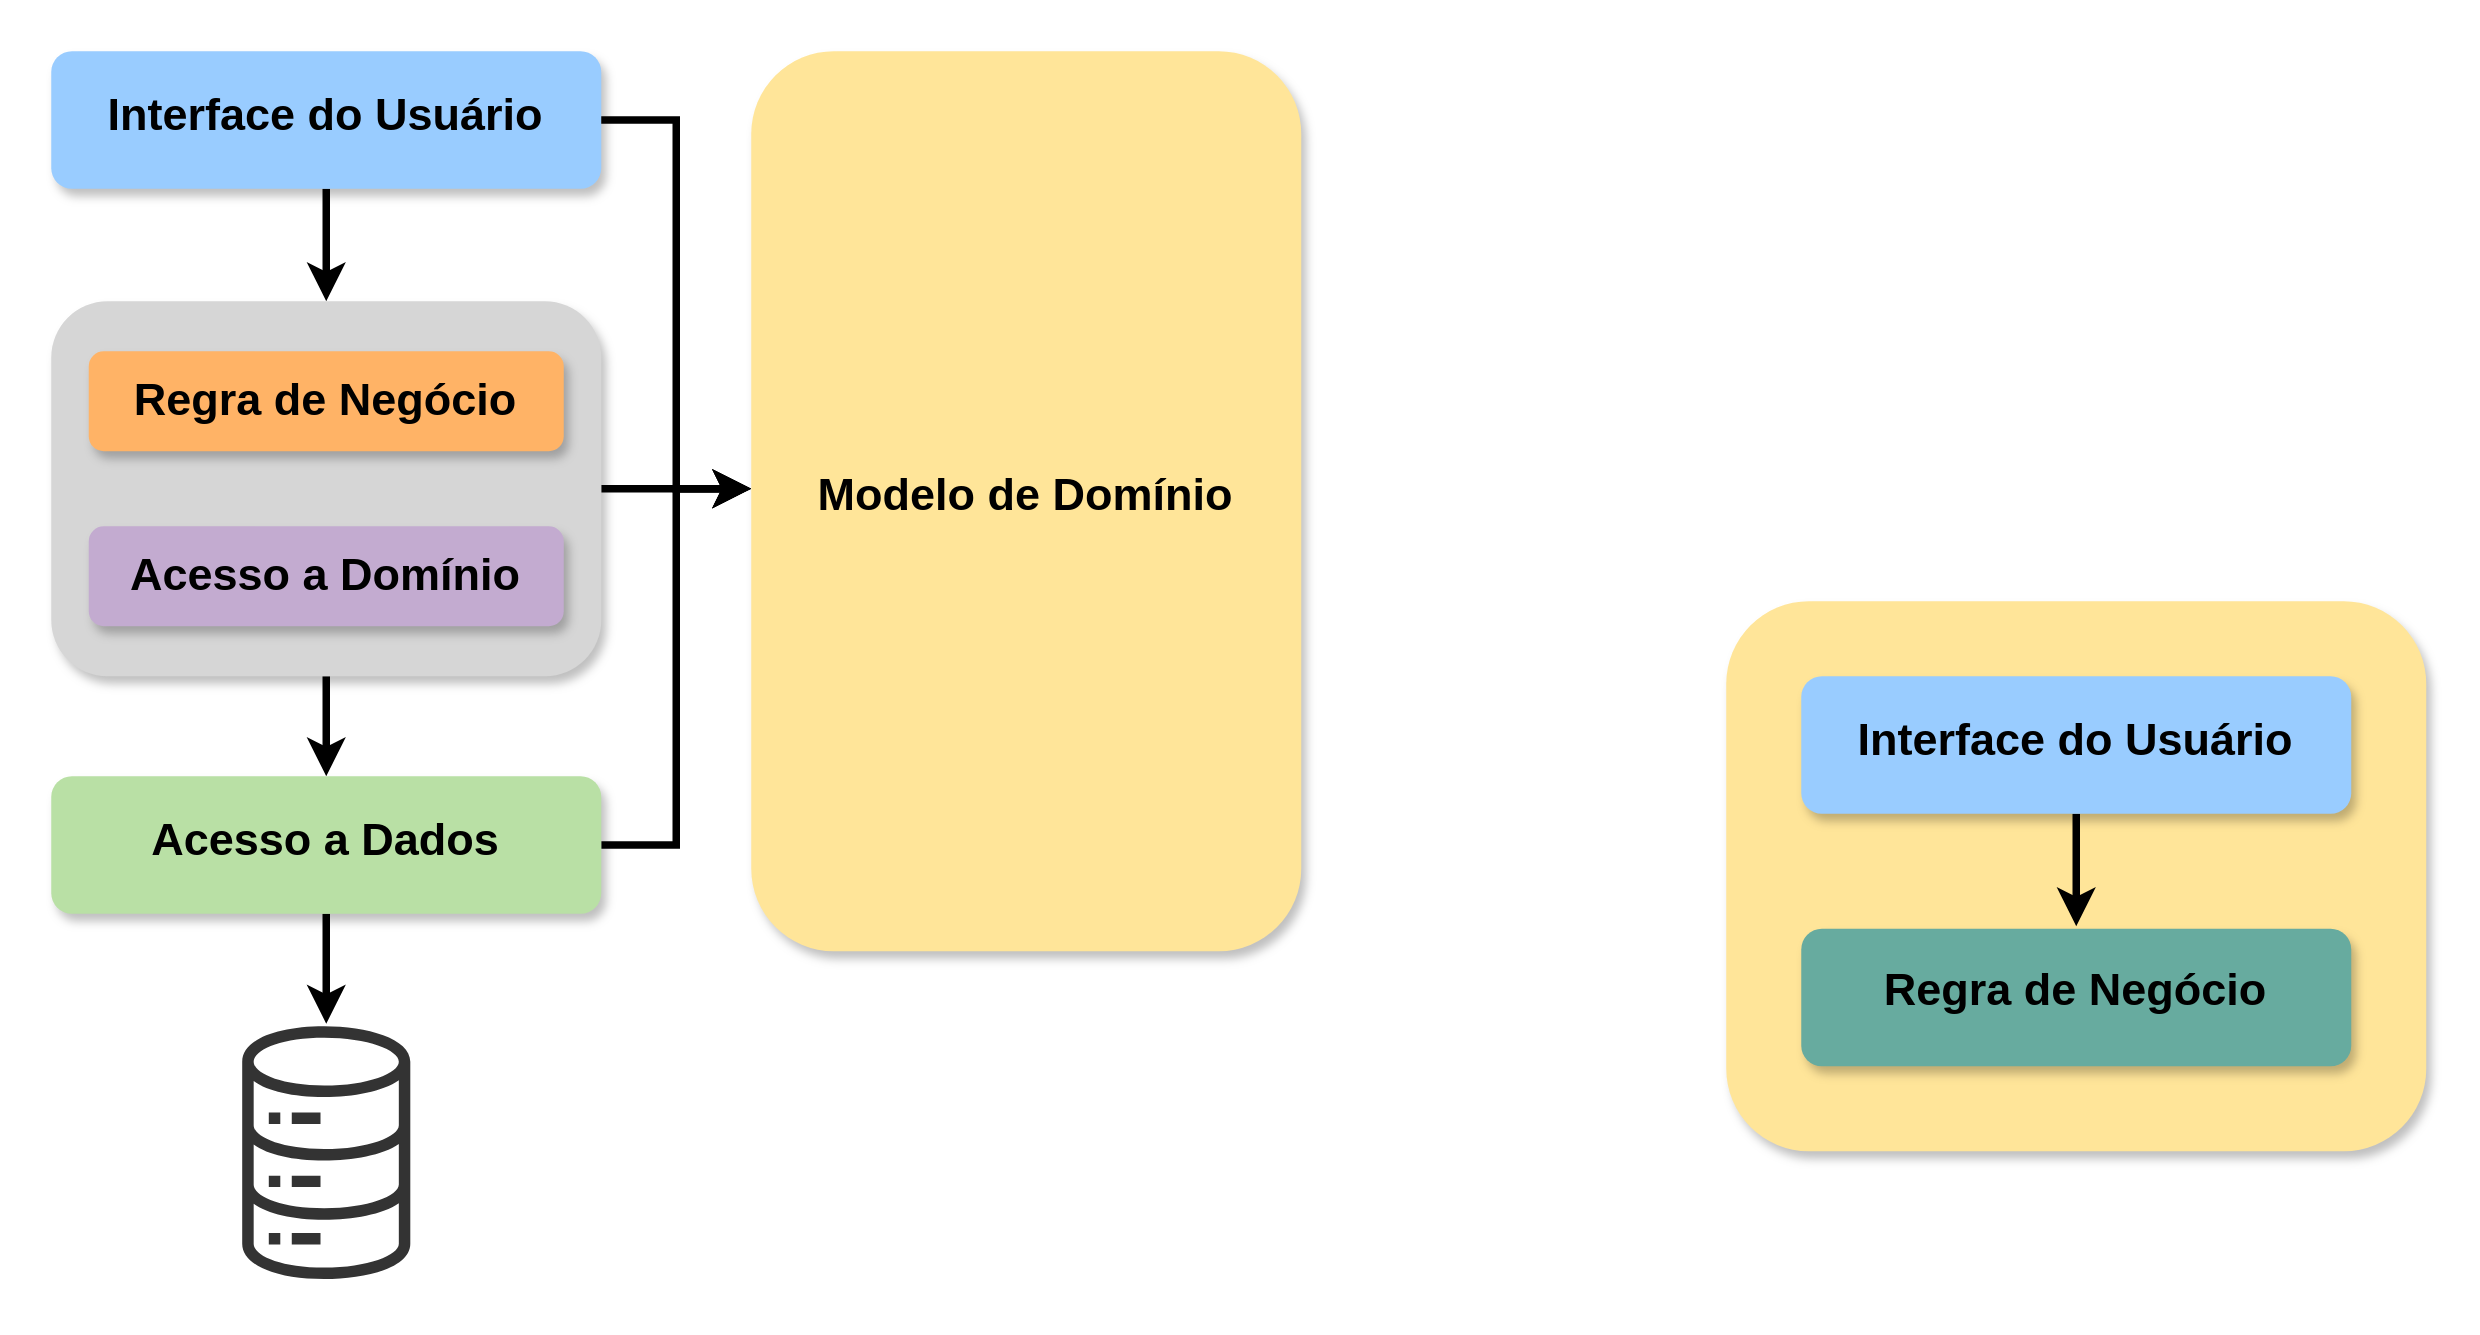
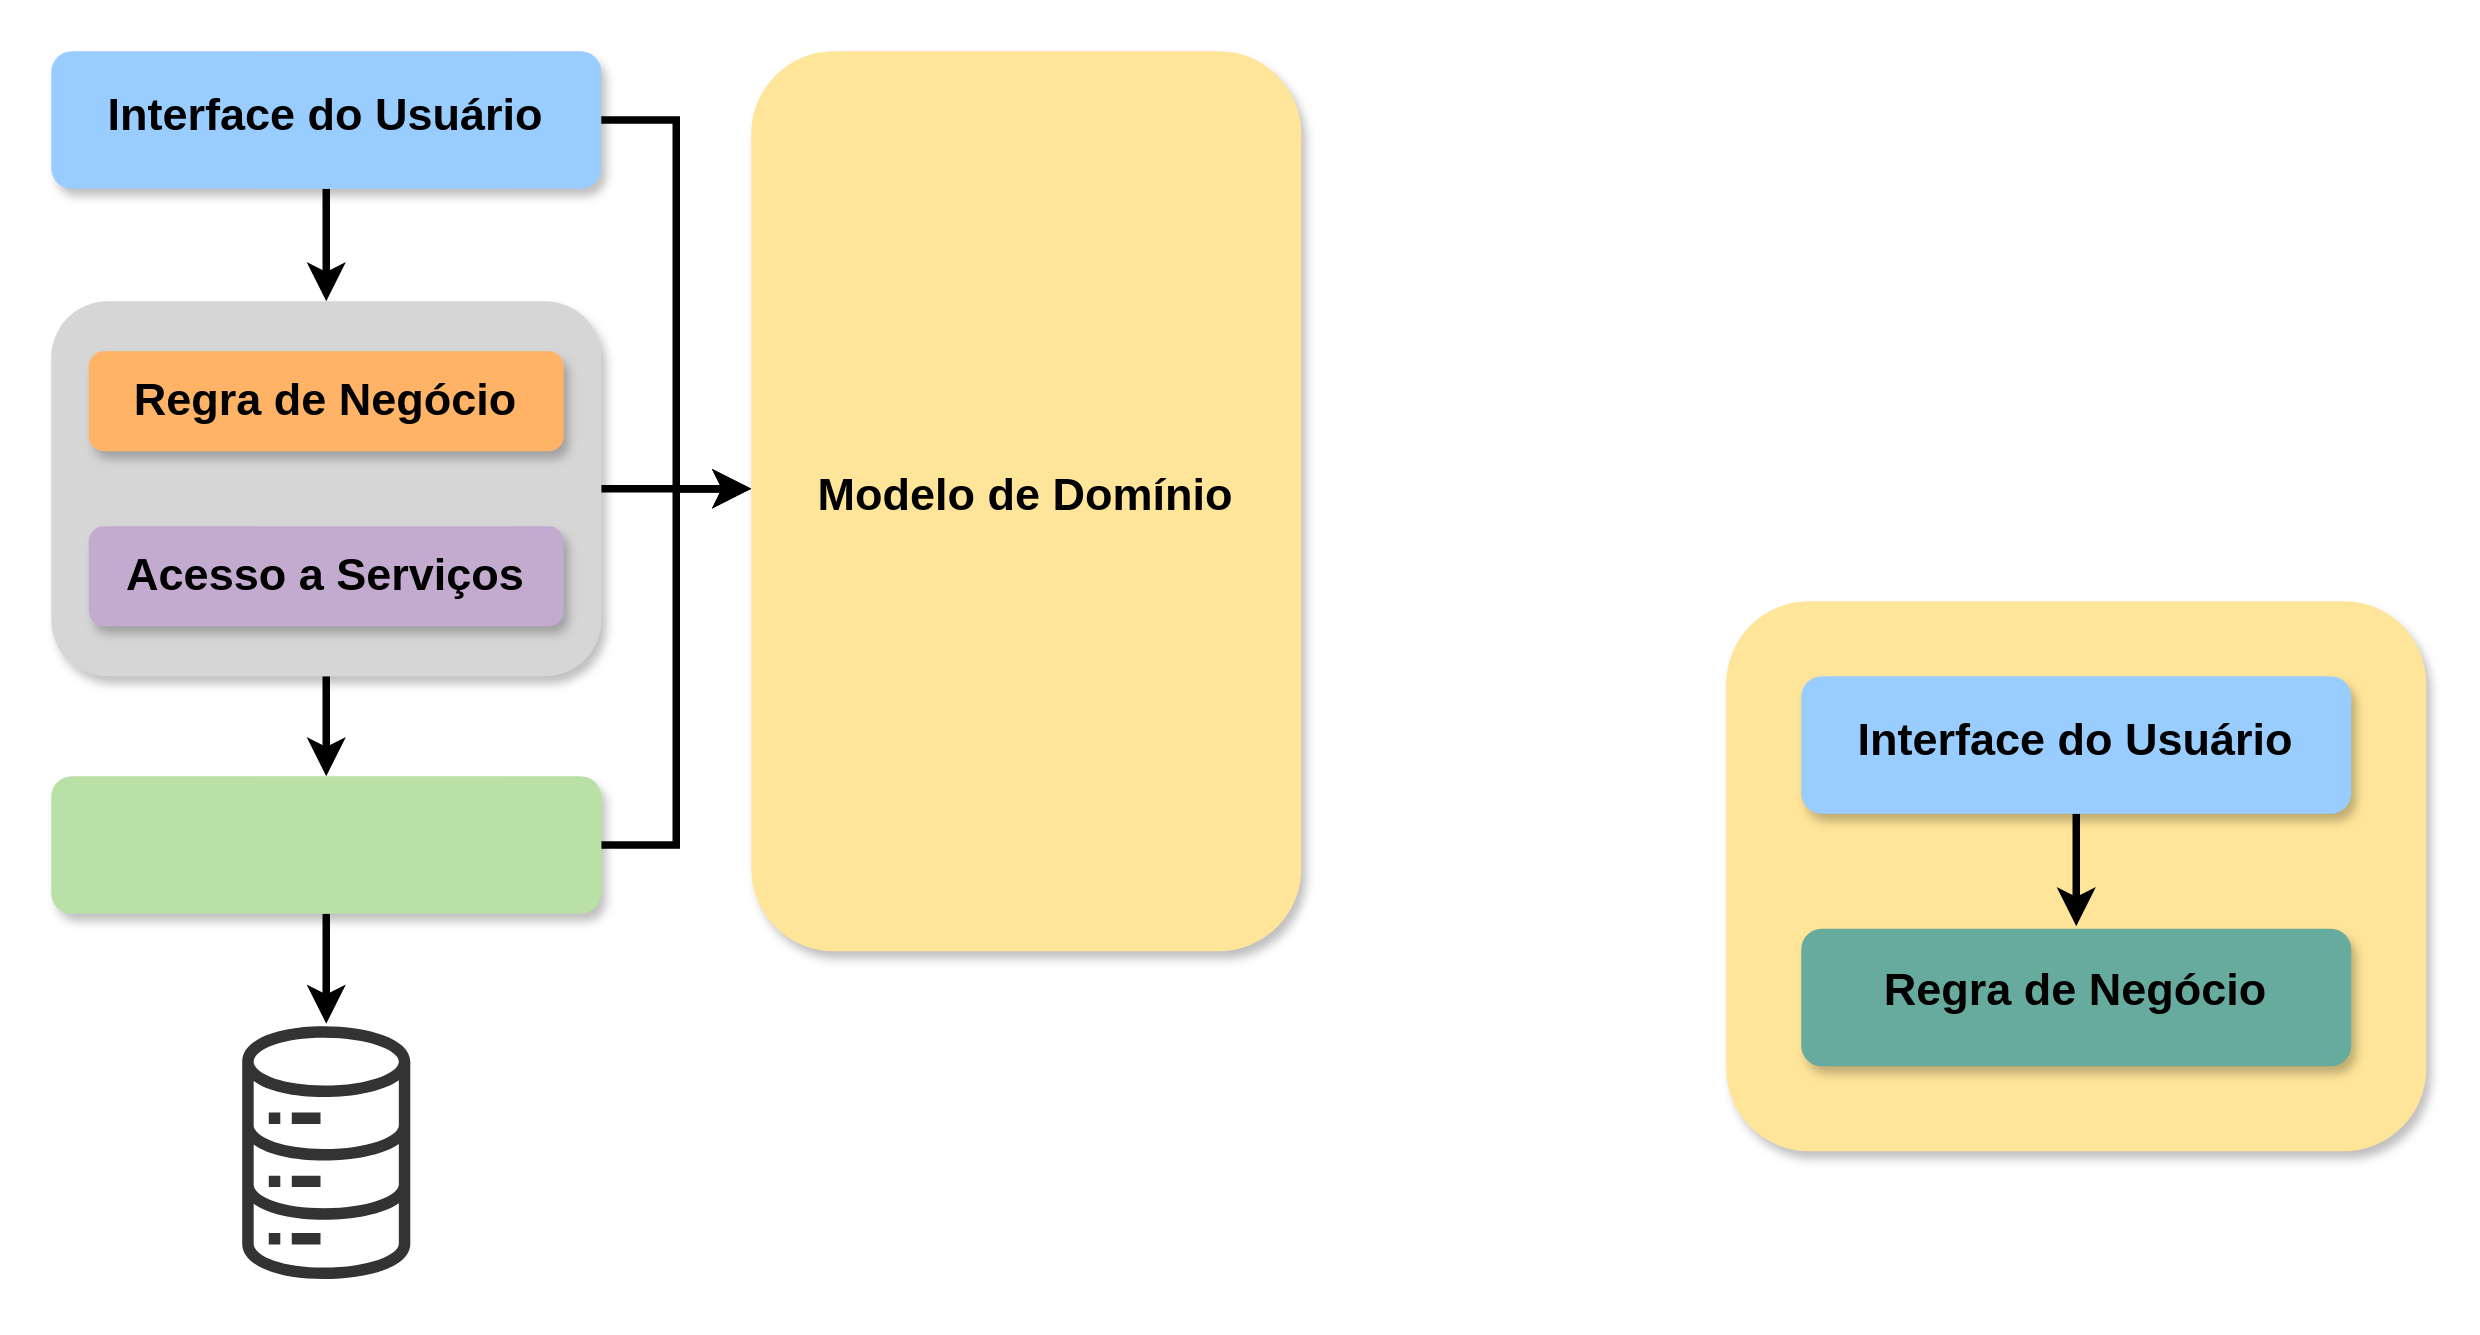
(326, 566) -> (326, 566)
(326, 845) -> none
